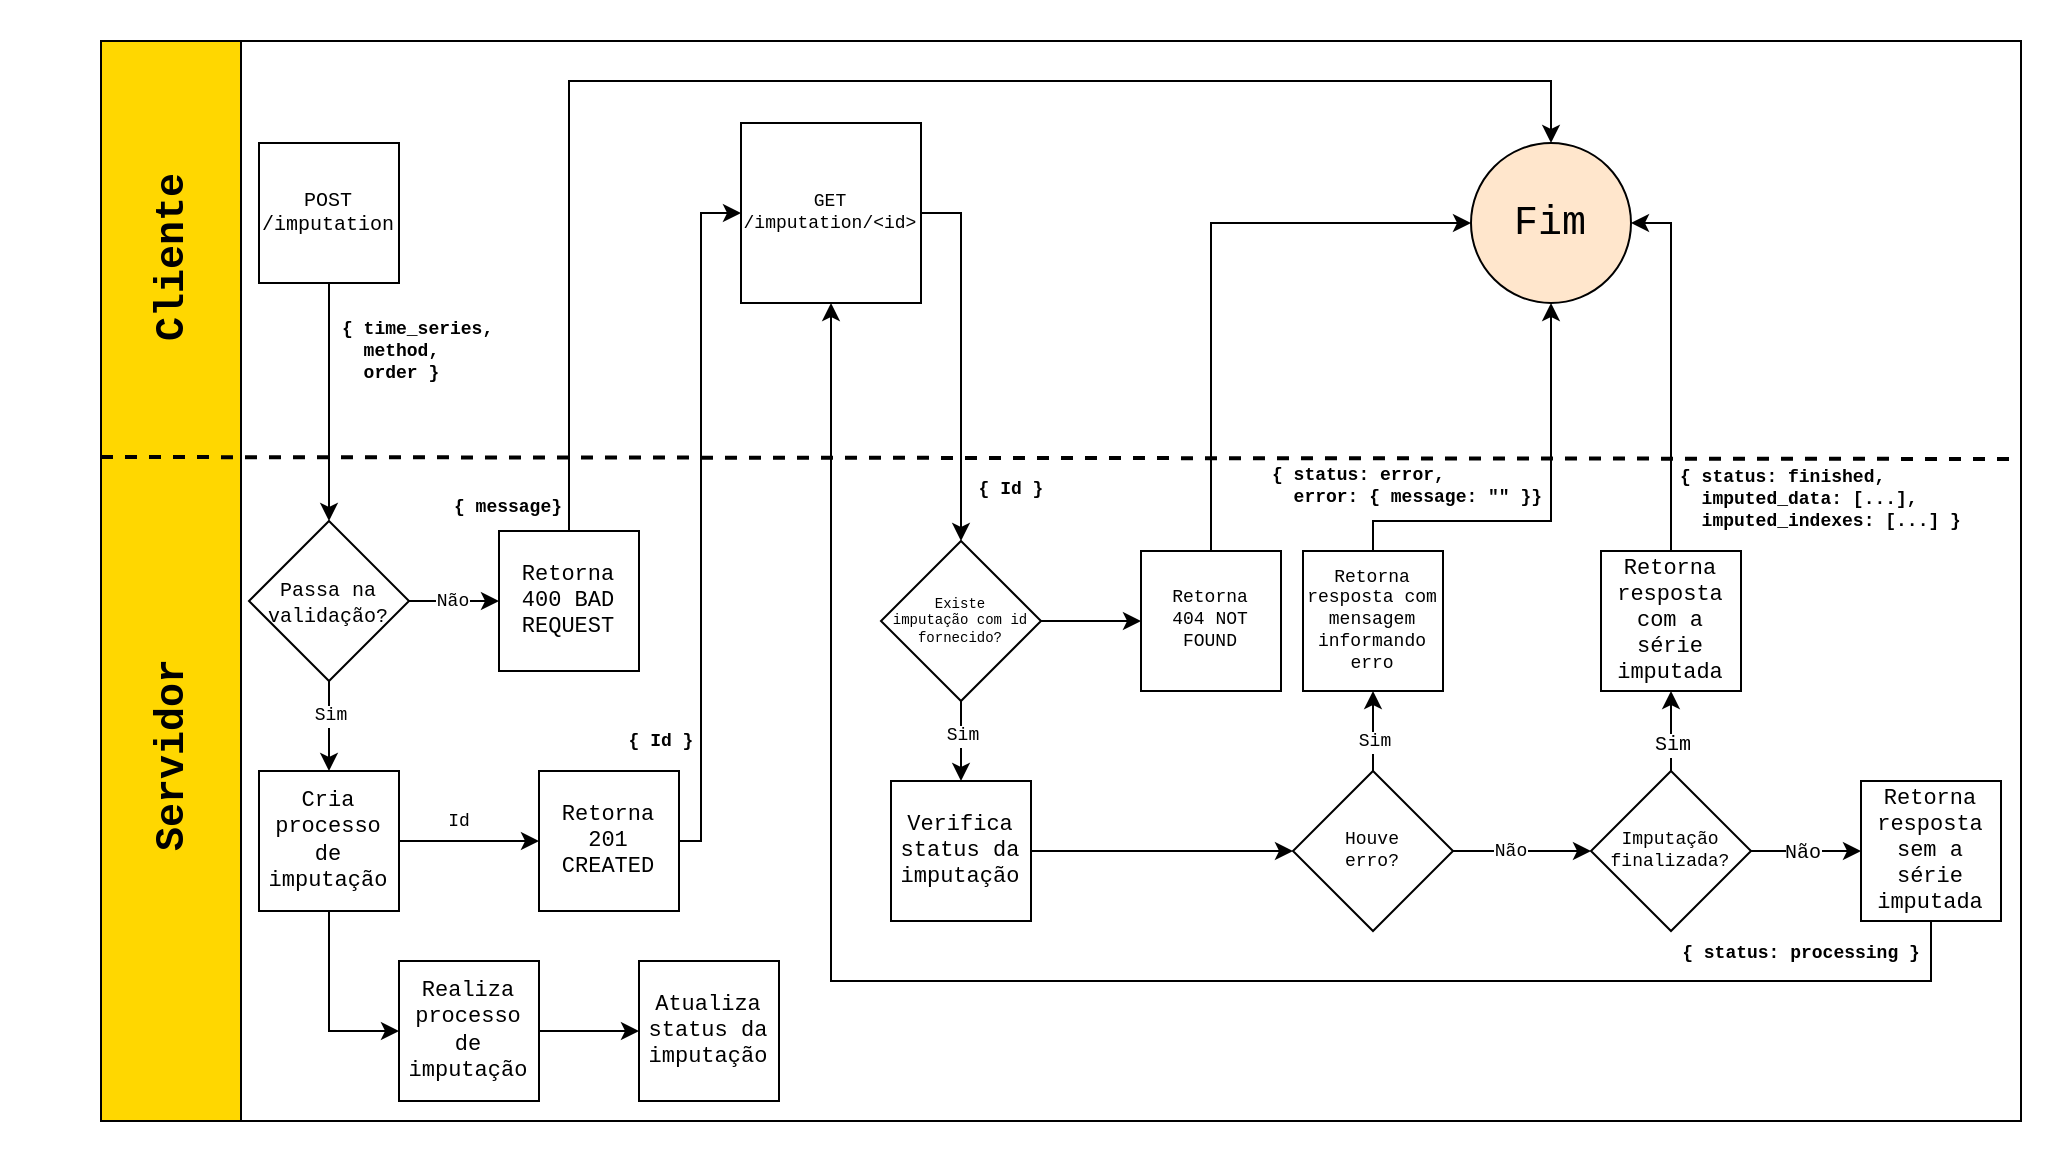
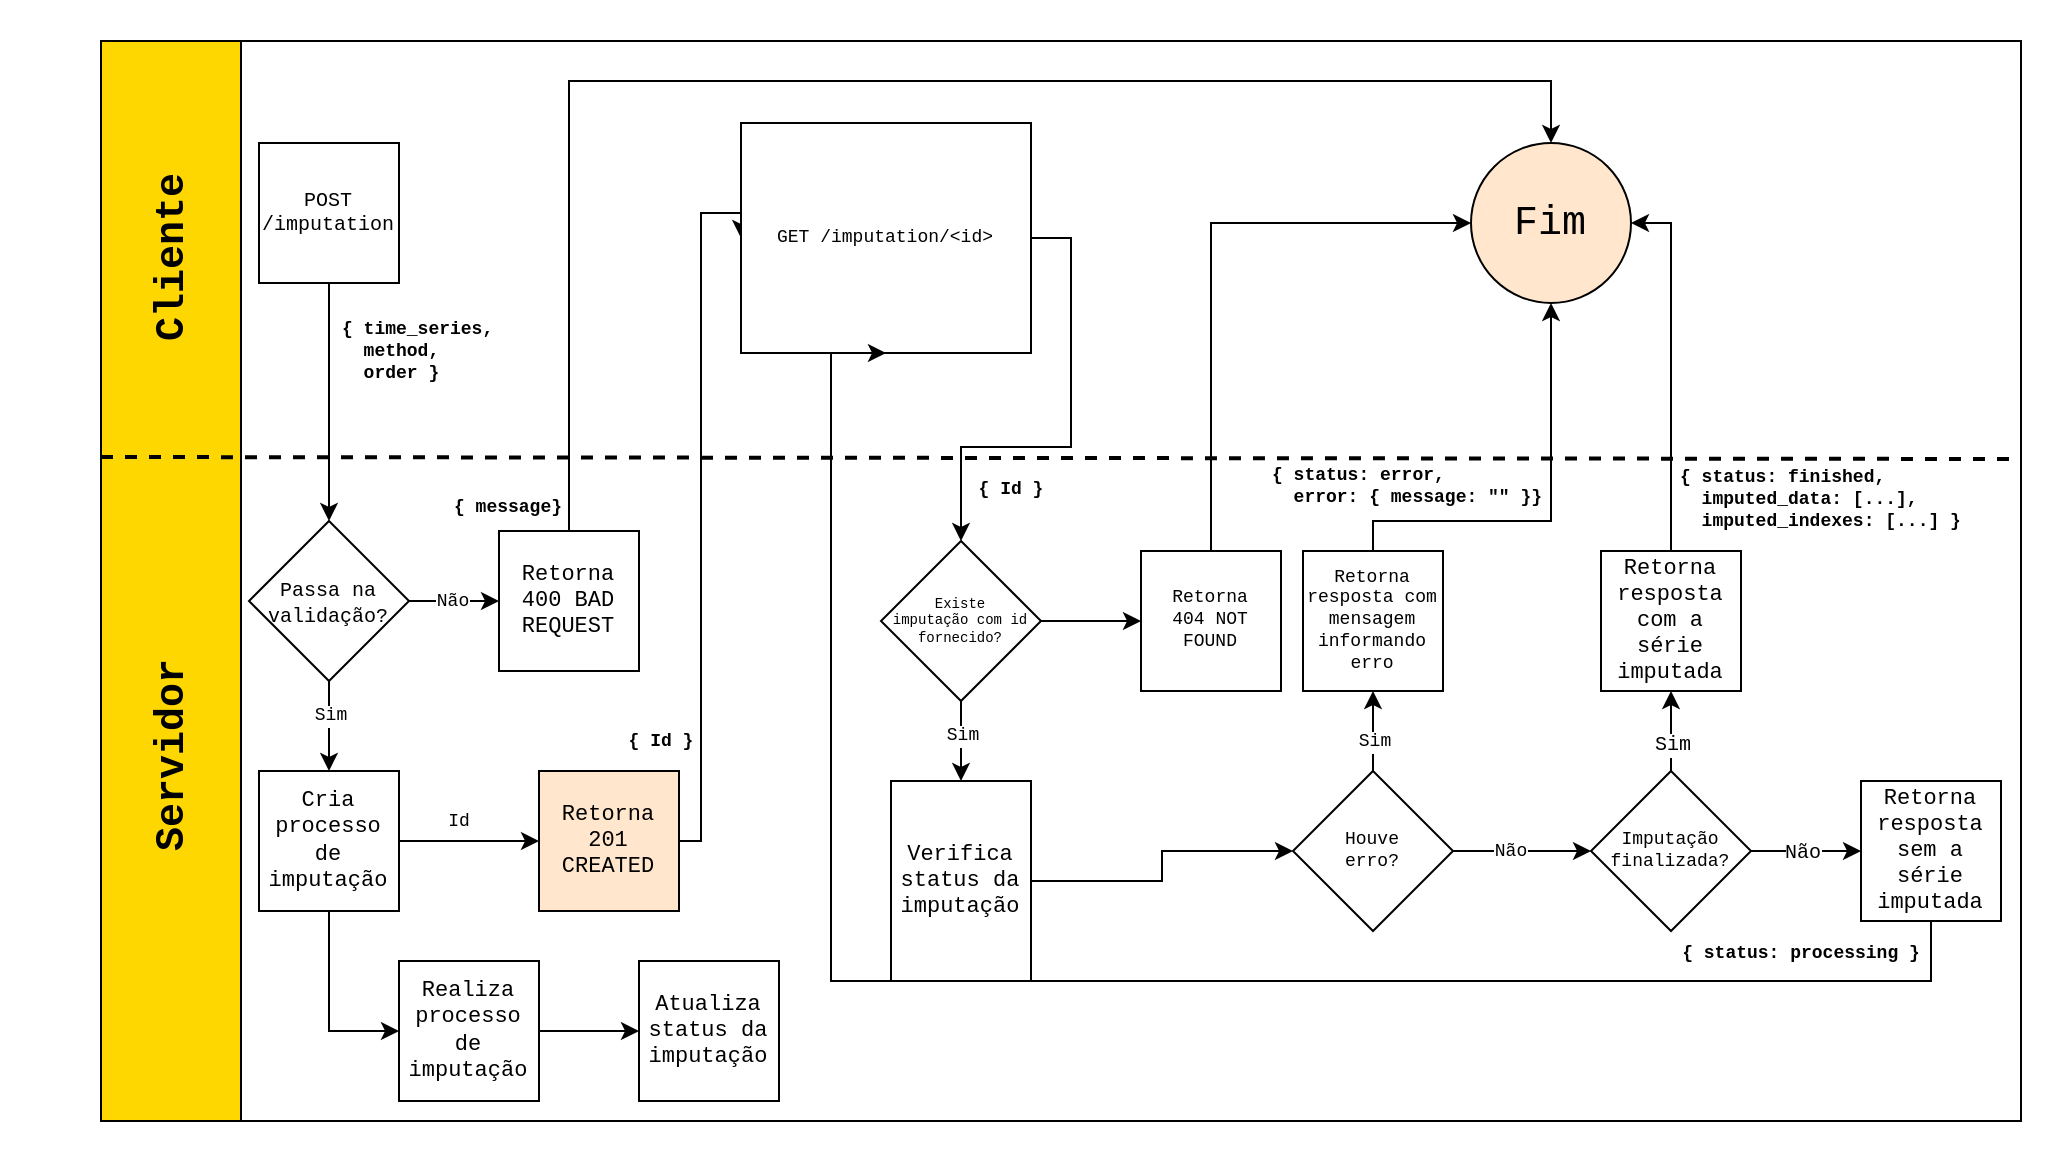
(831, 213) -> (886, 238)
(609, 841) -> (609, 841)
(961, 851) -> (961, 881)
